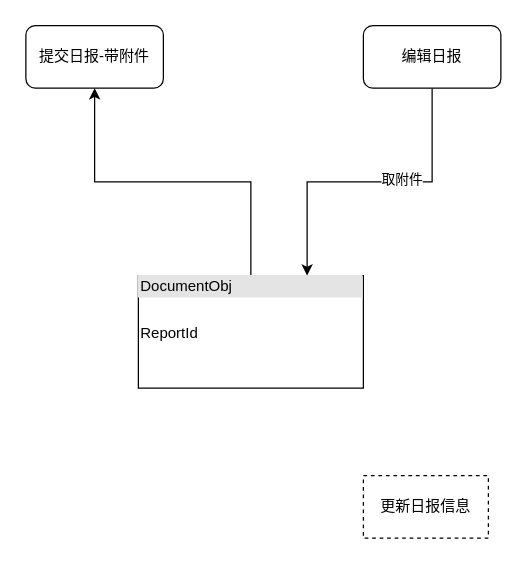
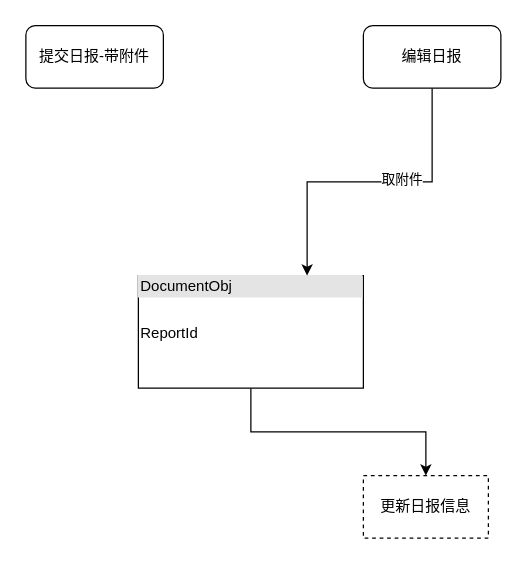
(177, 182) -> (334, 432)
